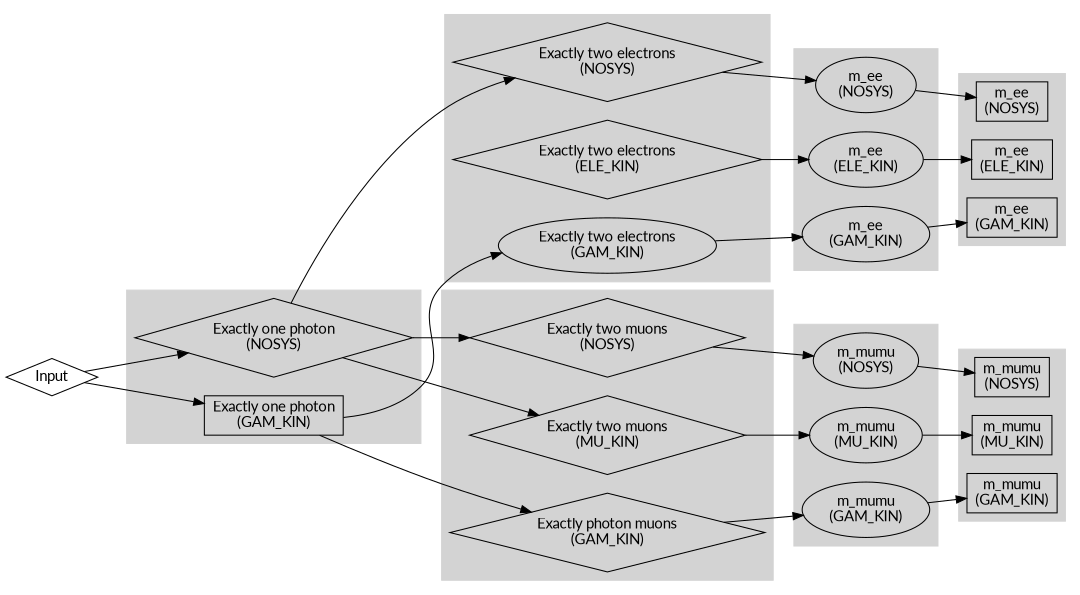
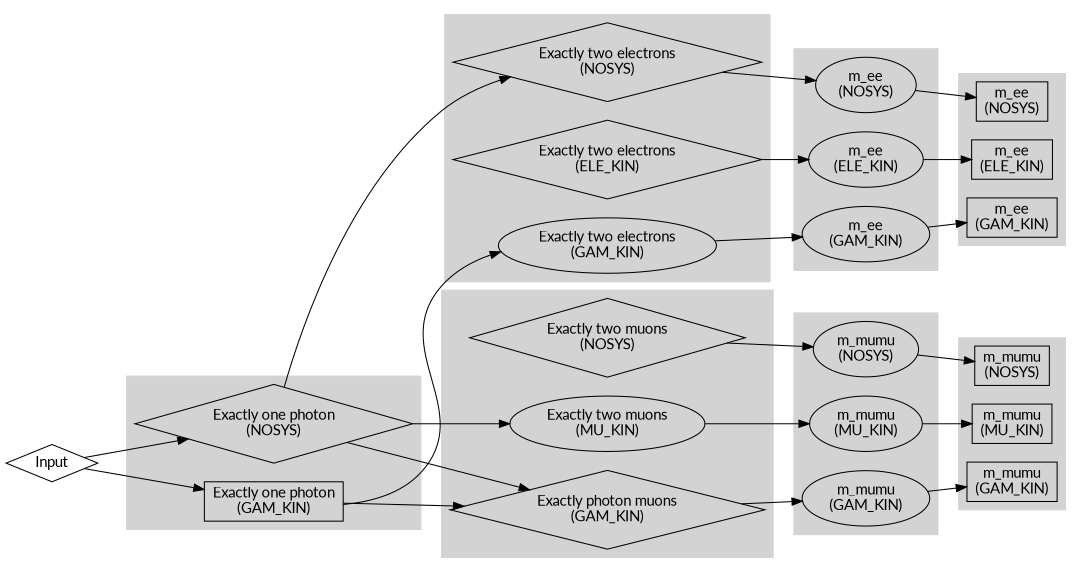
(436, 338) -> (433, 465)
(607, 435) -> (607, 424)
